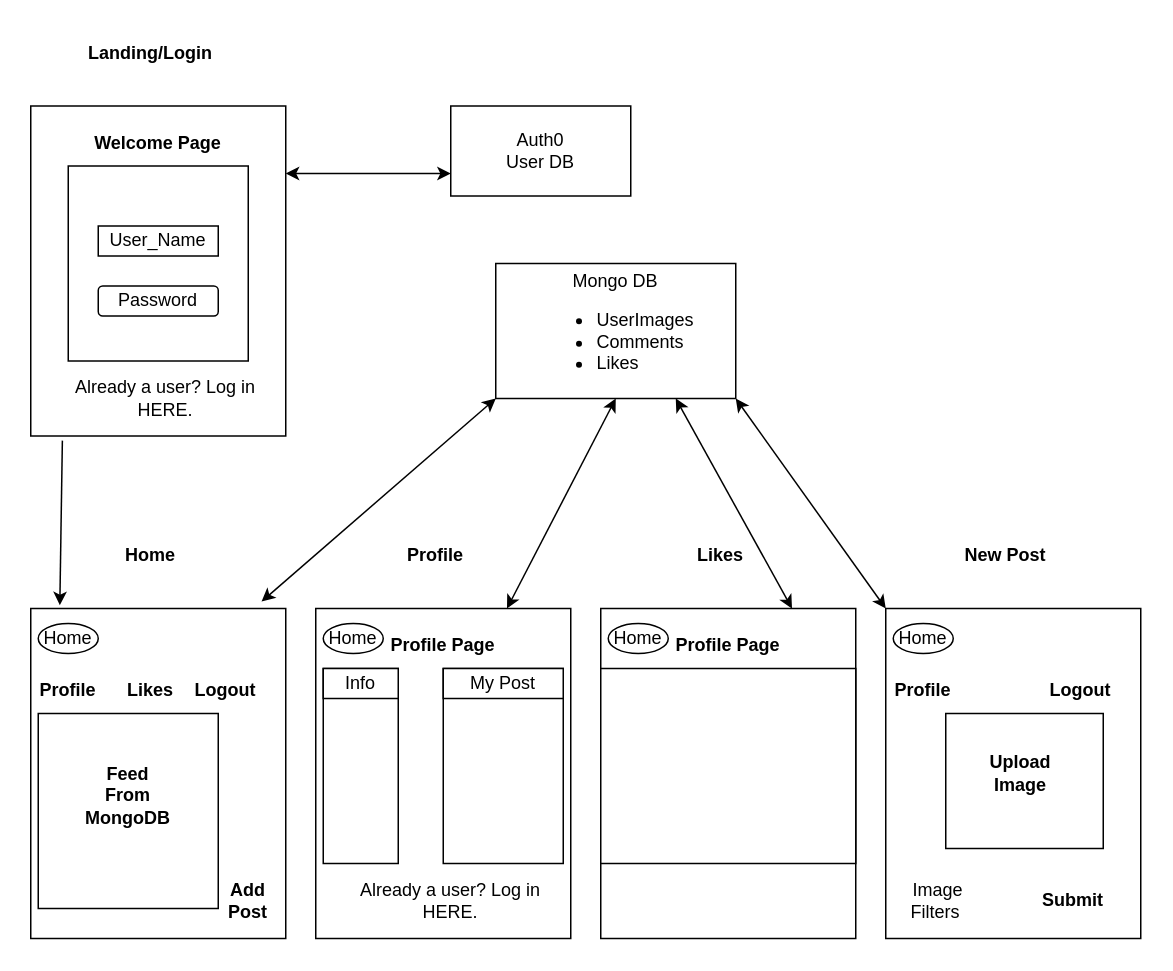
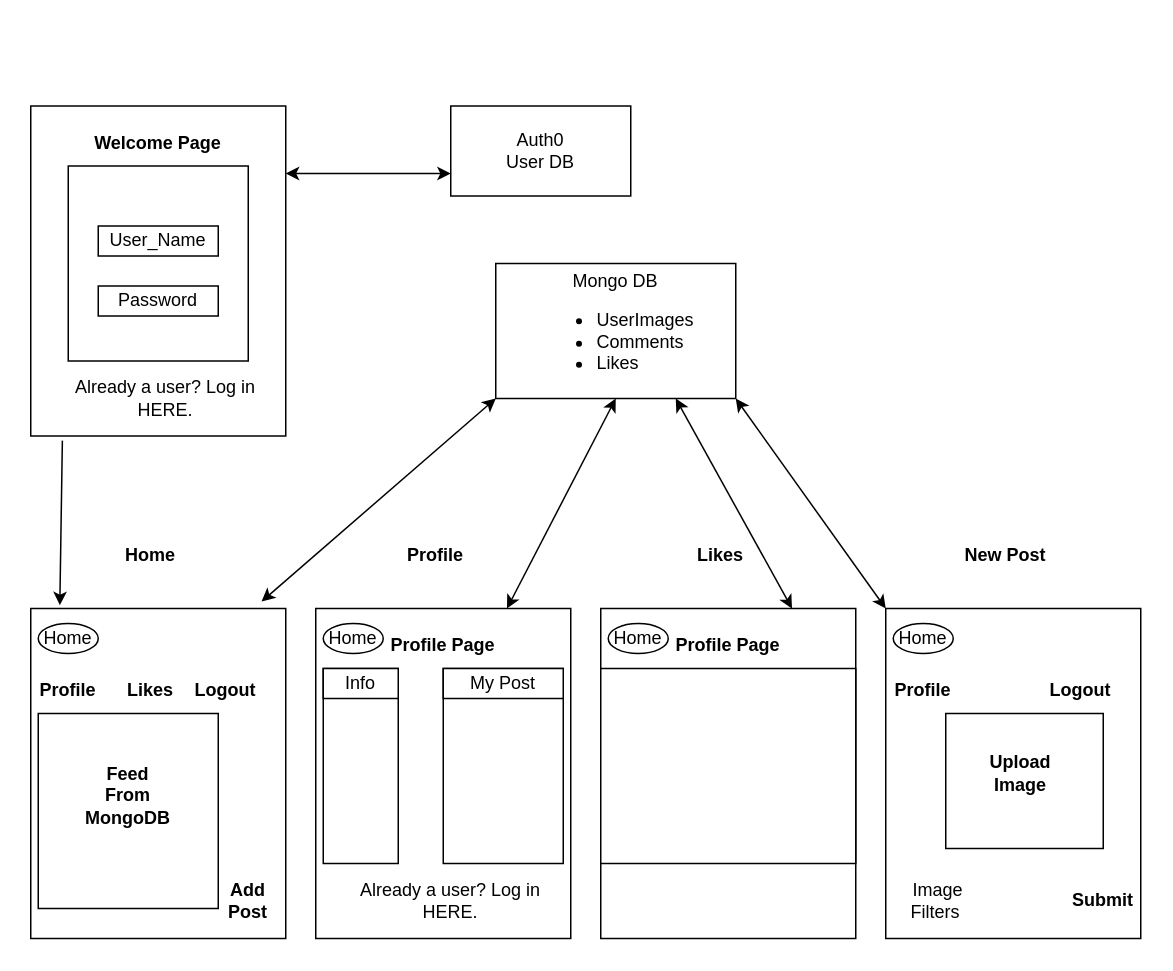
(151, 53) -> none
(158, 301) -> (158, 301)
(1073, 901) -> (1103, 901)
